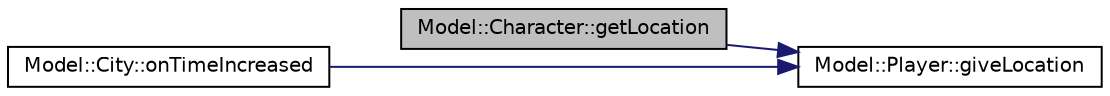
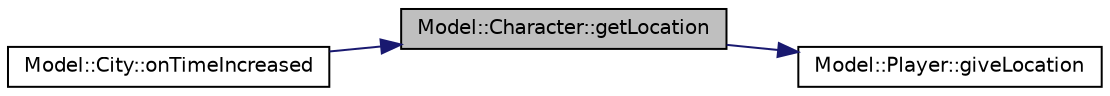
(554, 67) -> (355, 49)
